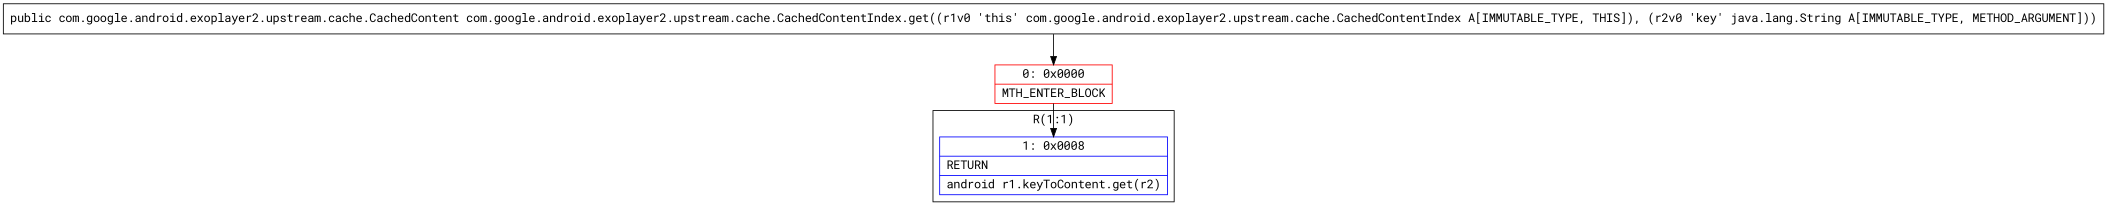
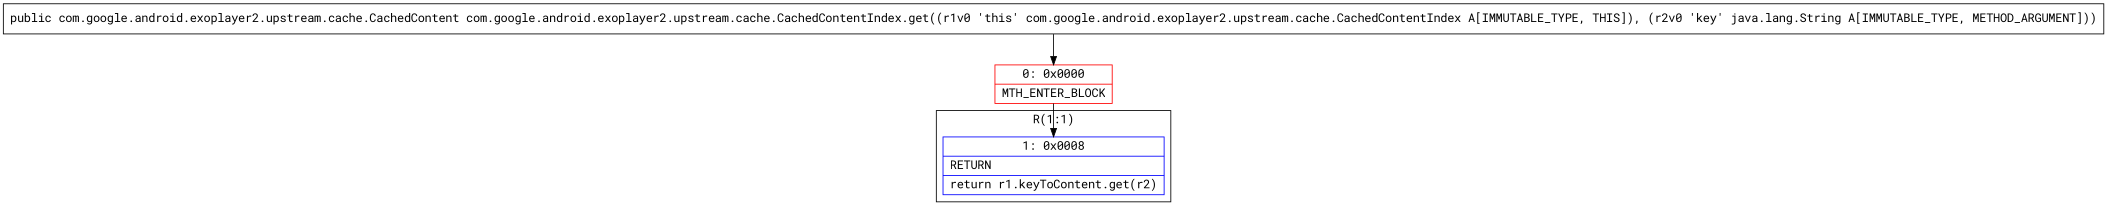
(1054, 185) -> (1054, 185)
